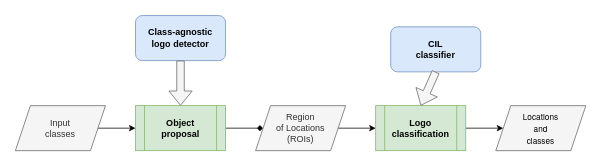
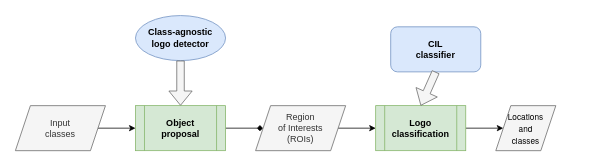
(180, 38) -> (180, 38)
(300, 128) -> (300, 128)
(540, 128) -> (525, 128)
